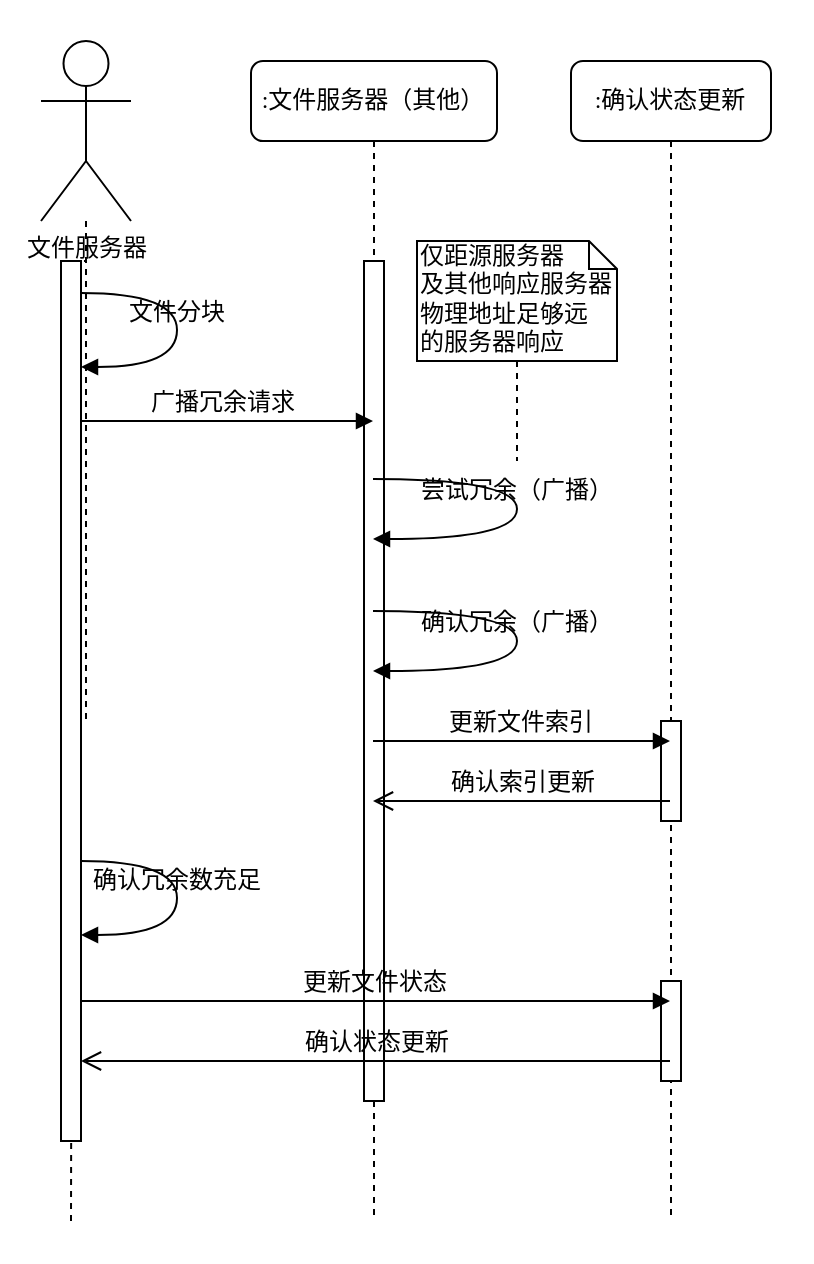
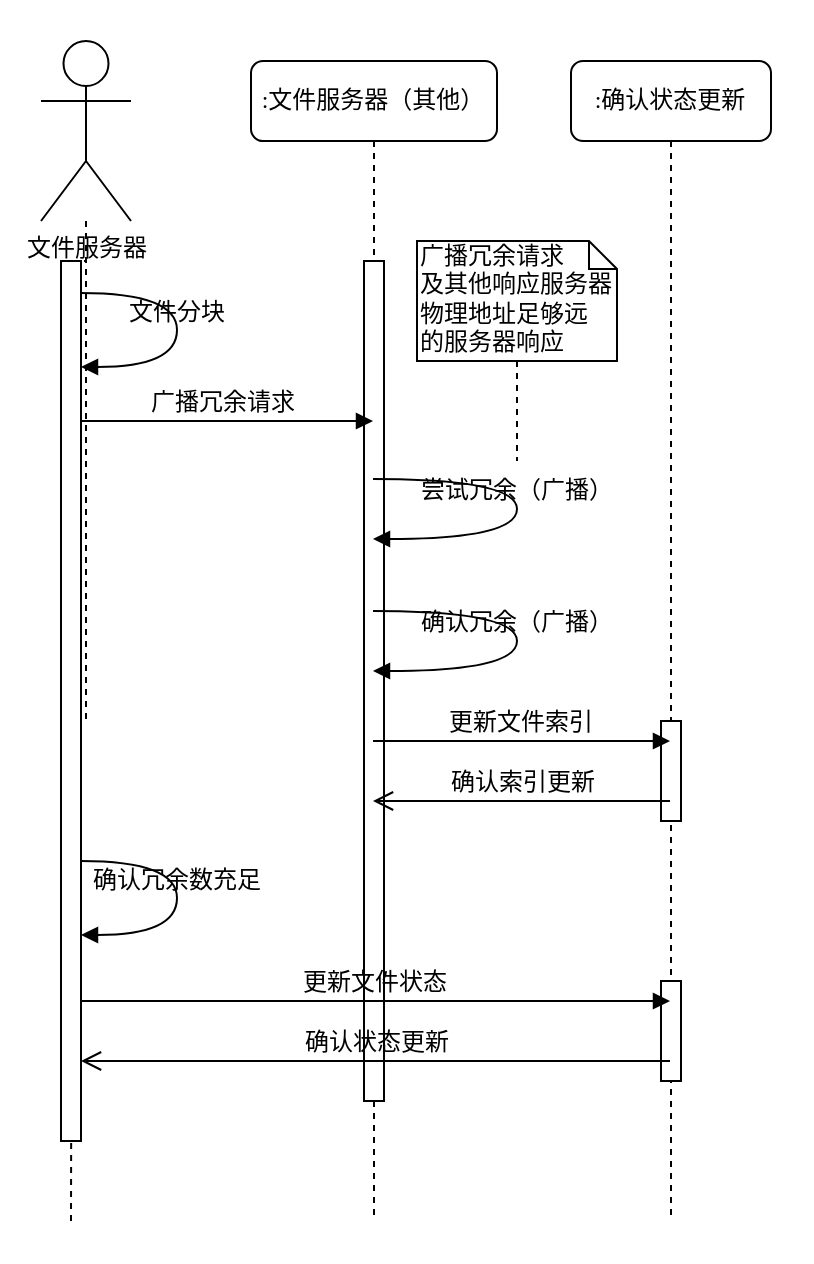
(517, 301) -> (517, 301)
